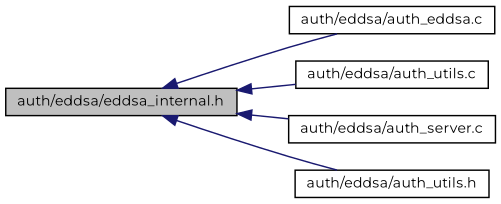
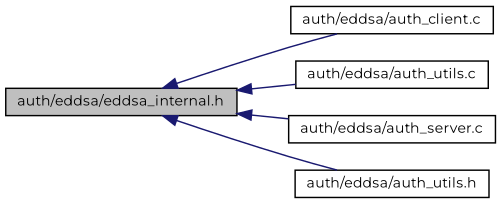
(392, 20) -> (392, 20)
